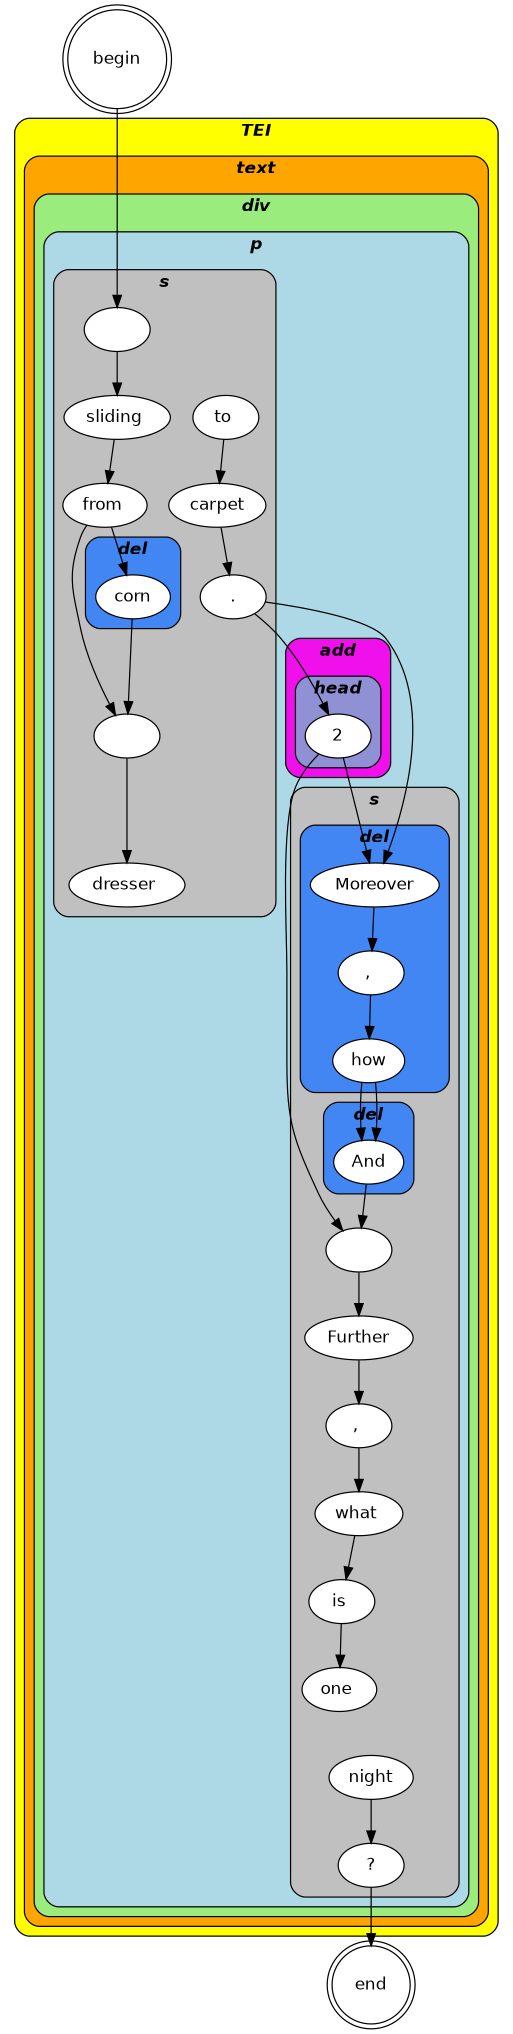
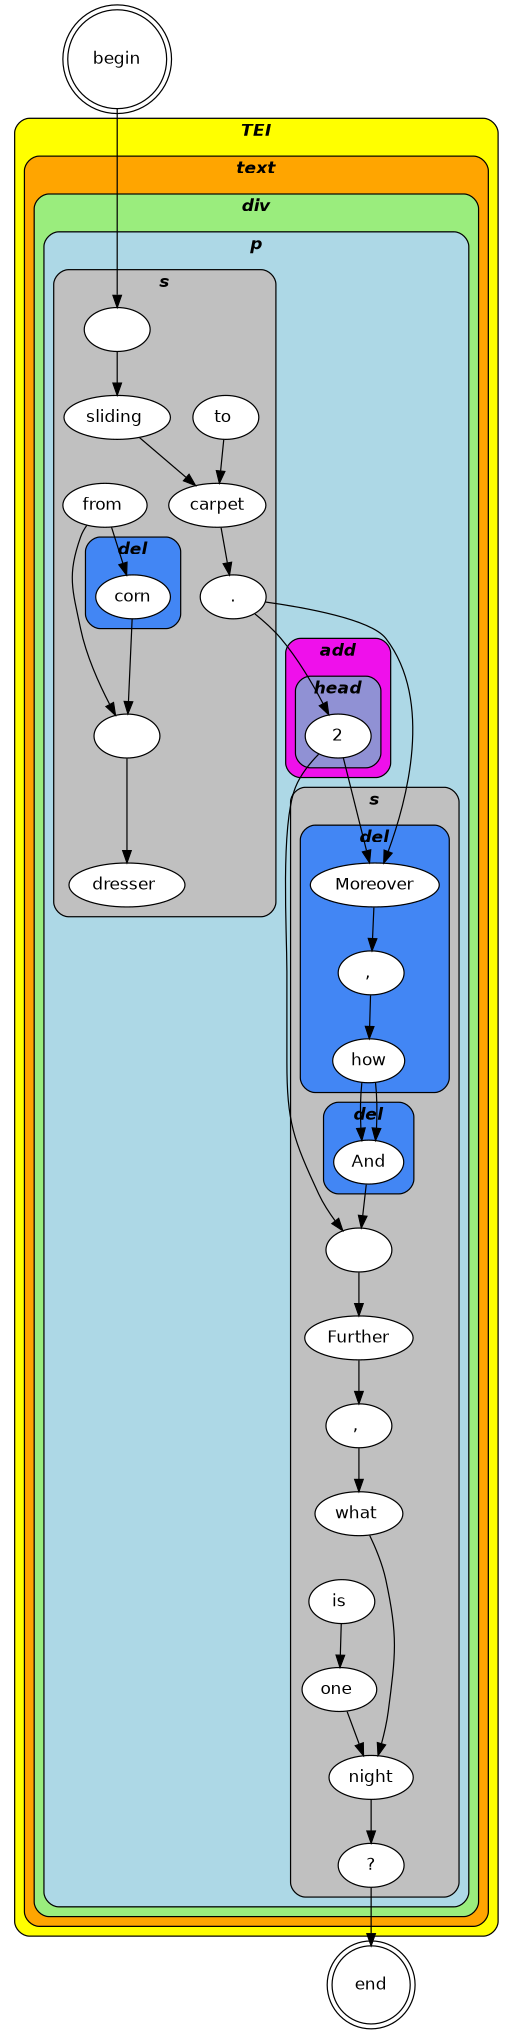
(112, 455) -> (163, 457)
(352, 1551) -> (394, 1638)
none -> (353, 1728)
